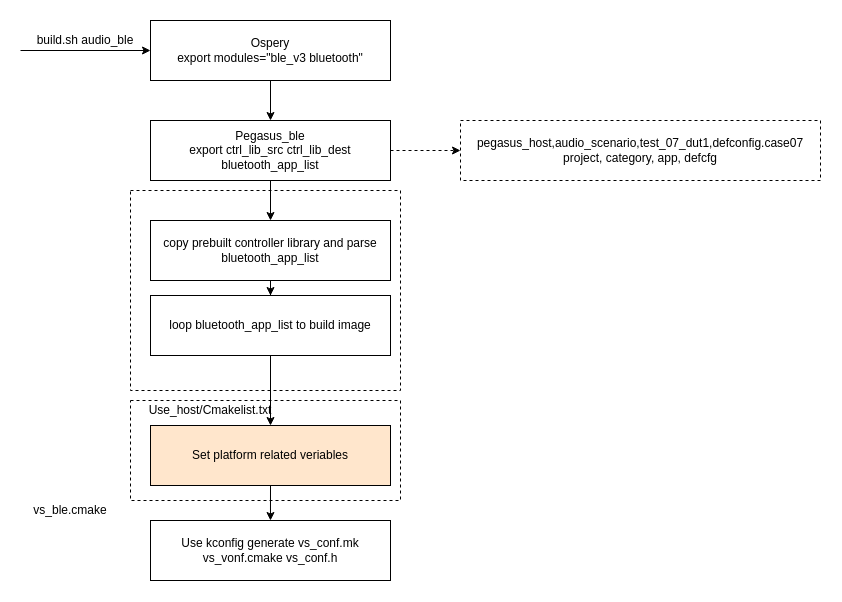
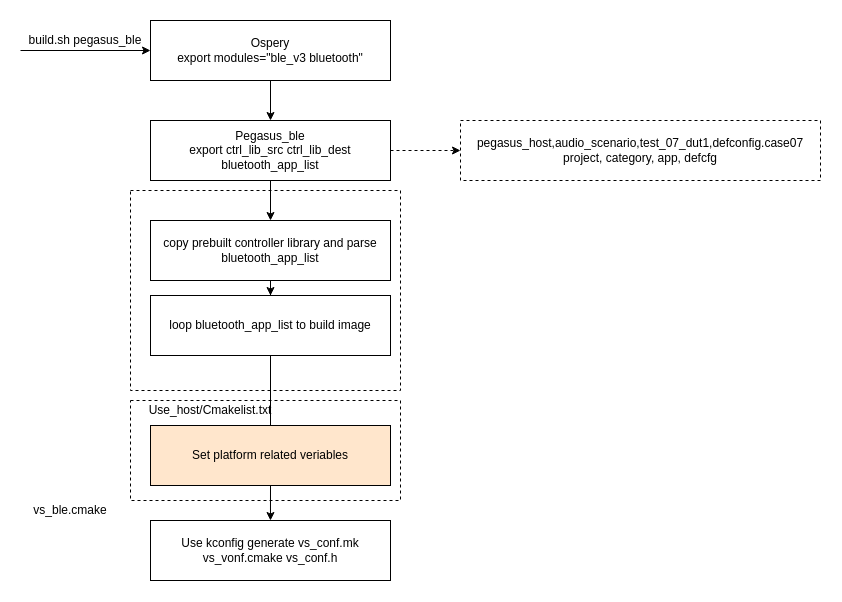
(86, 41) -> (86, 41)
(271, 417) -> (271, 420)
